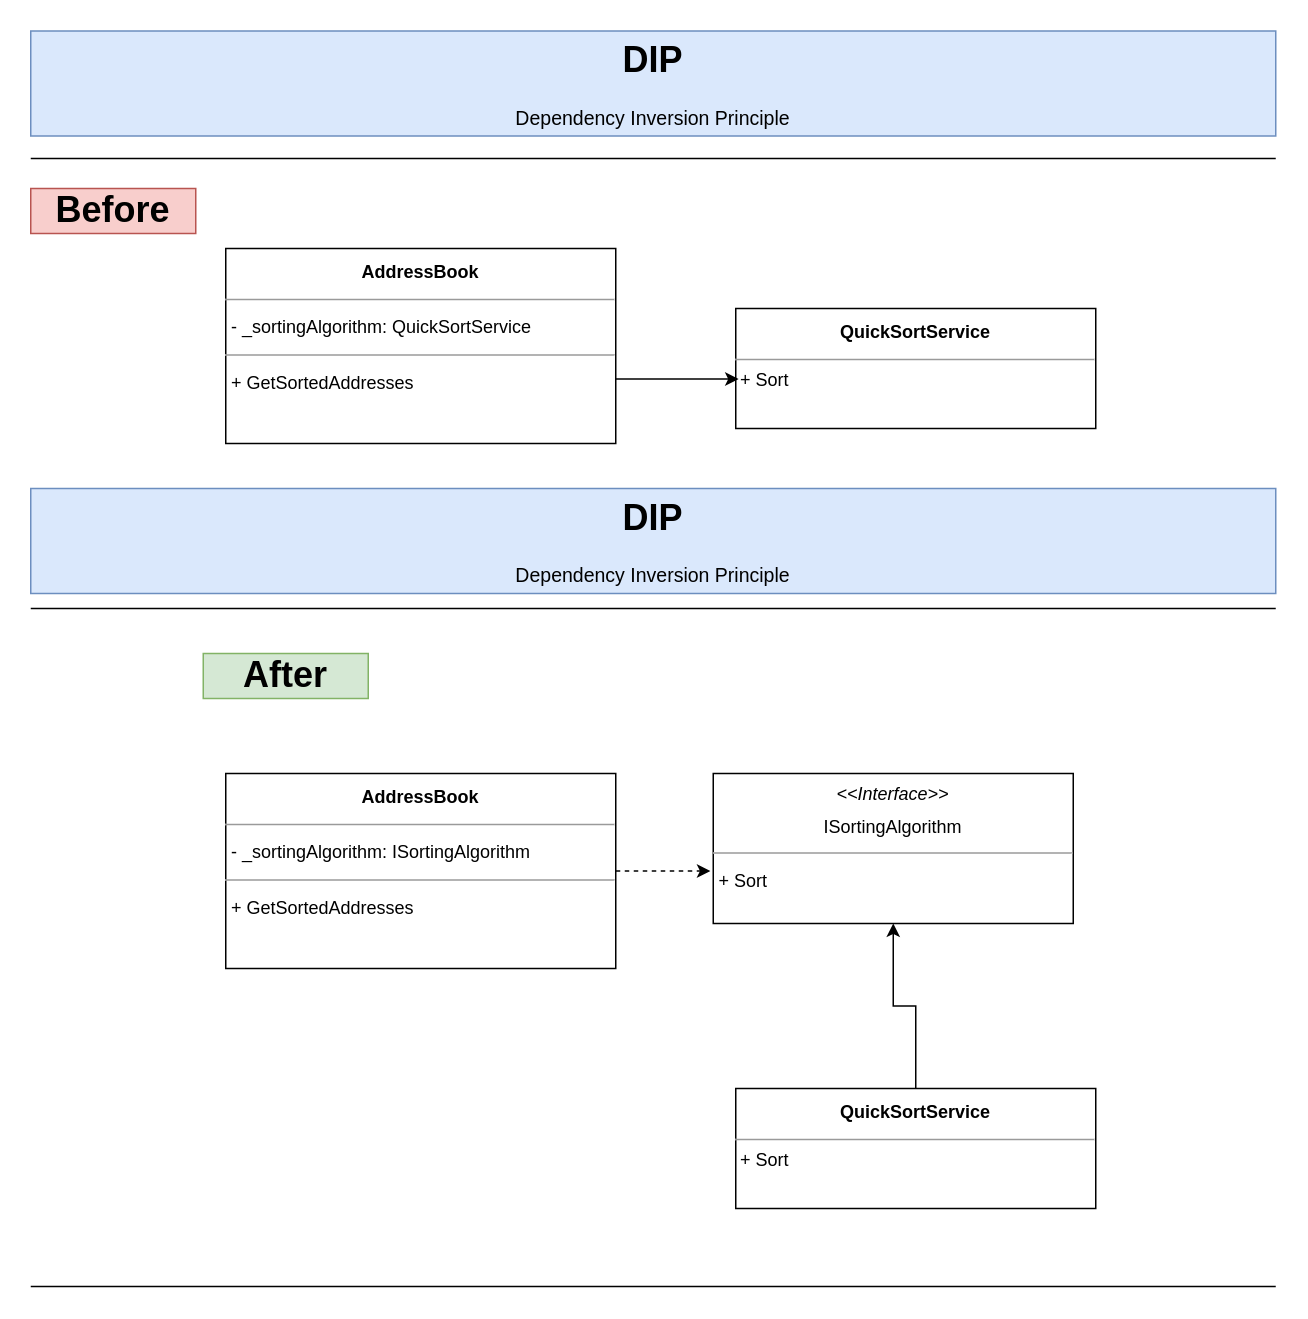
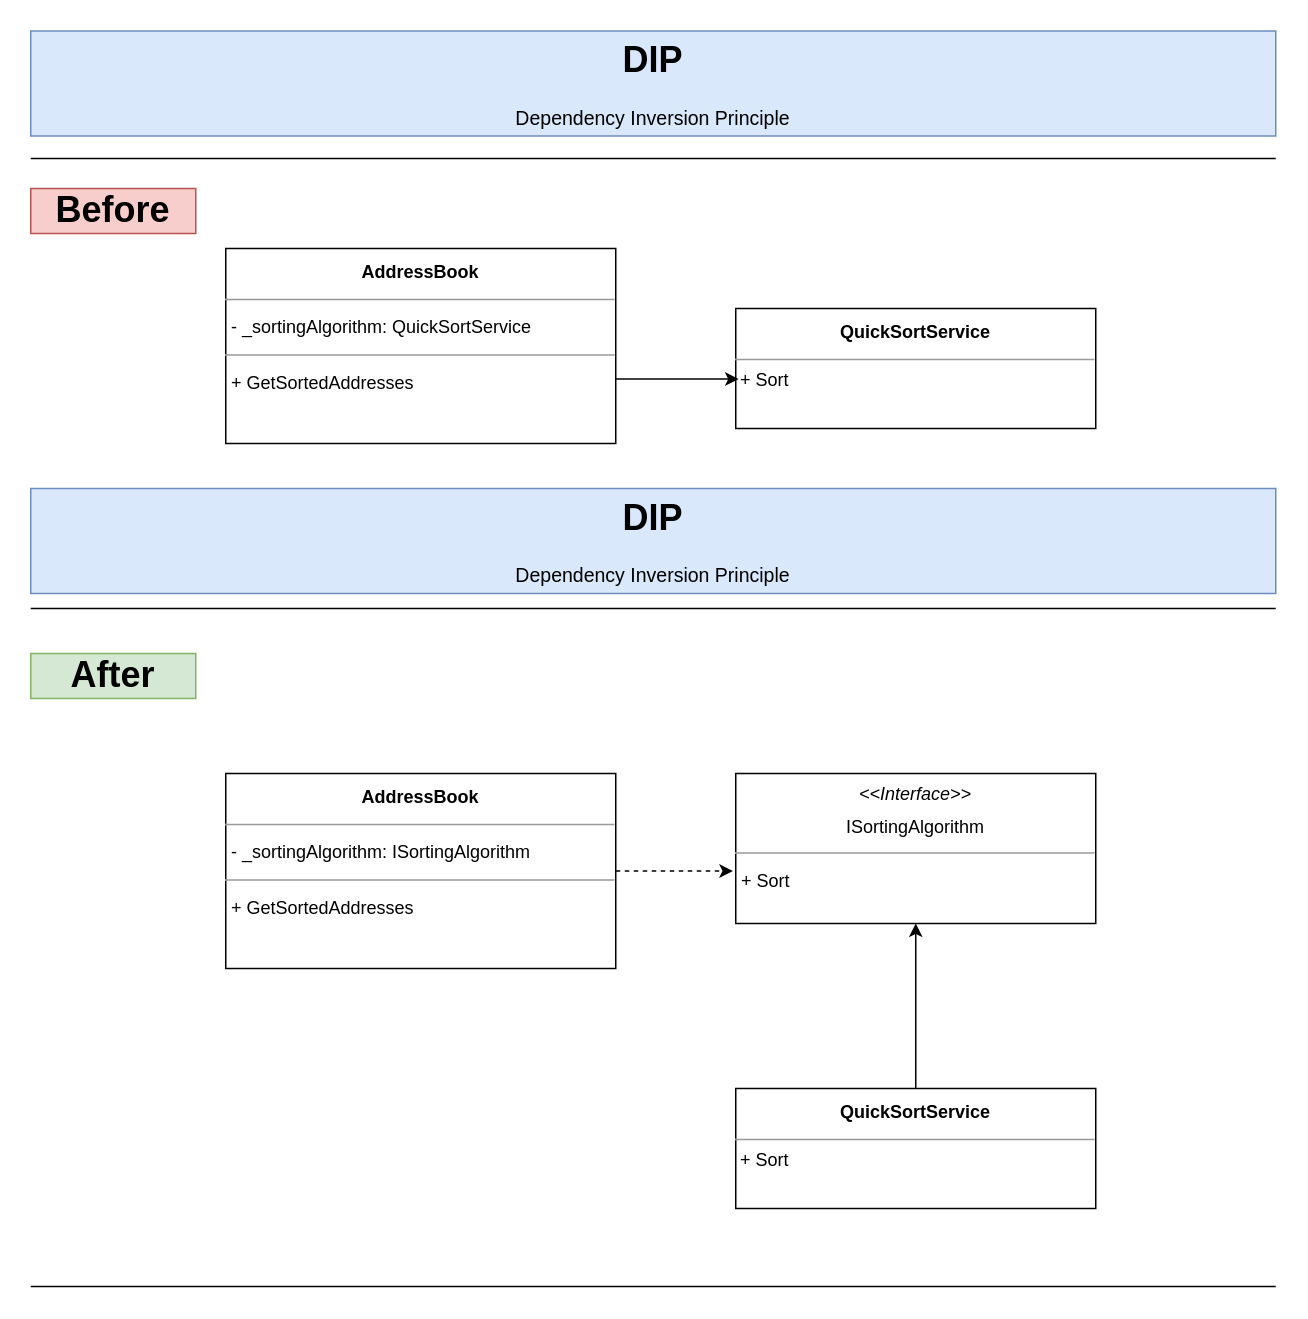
(286, 676) -> (113, 676)
(893, 848) -> (916, 848)
